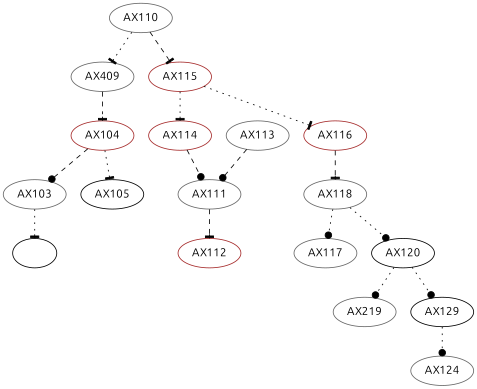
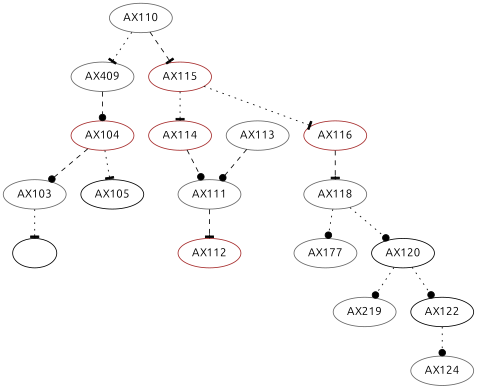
(102, 103) -> (102, 103)
(325, 253) -> (325, 253)
(442, 312) -> (442, 312)
